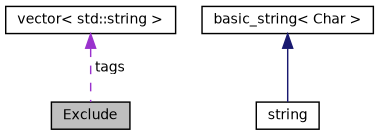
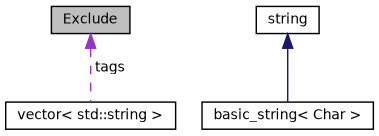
(91, 75) -> (91, 75)
(288, 75) -> (288, 75)
